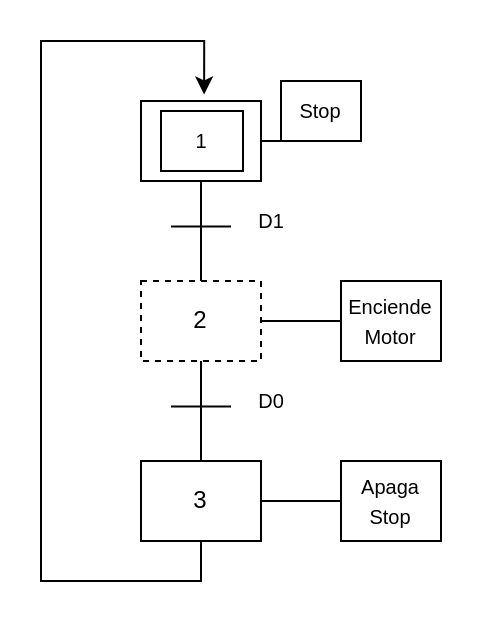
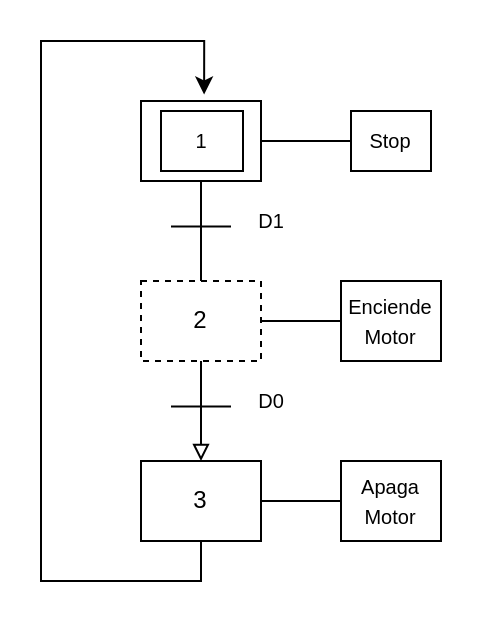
(321, 111) -> (391, 141)
(201, 450) -> (201, 443)
(391, 501) -> (391, 501)
